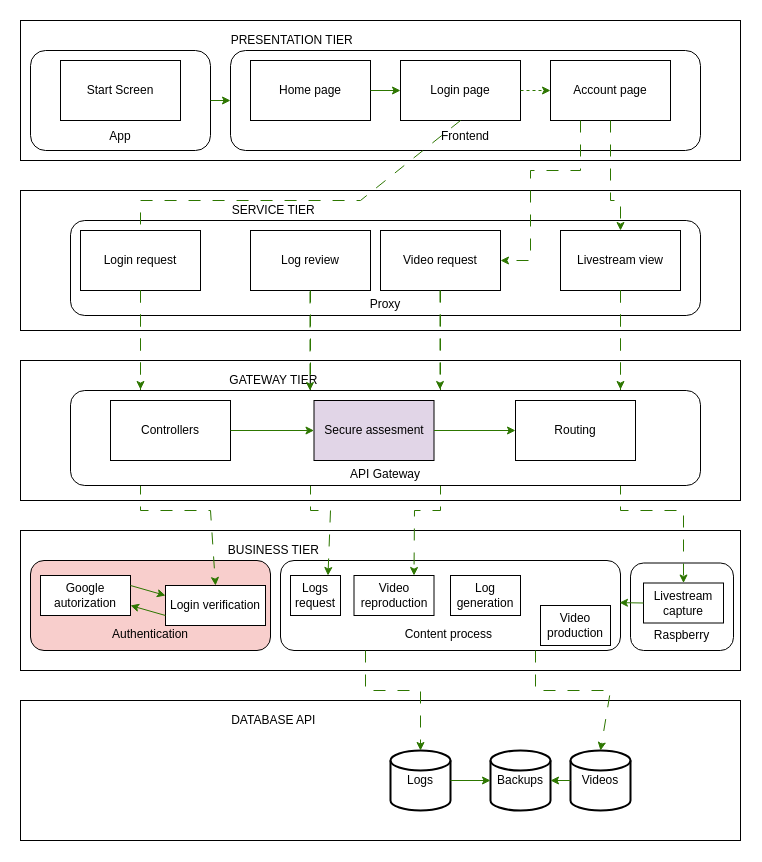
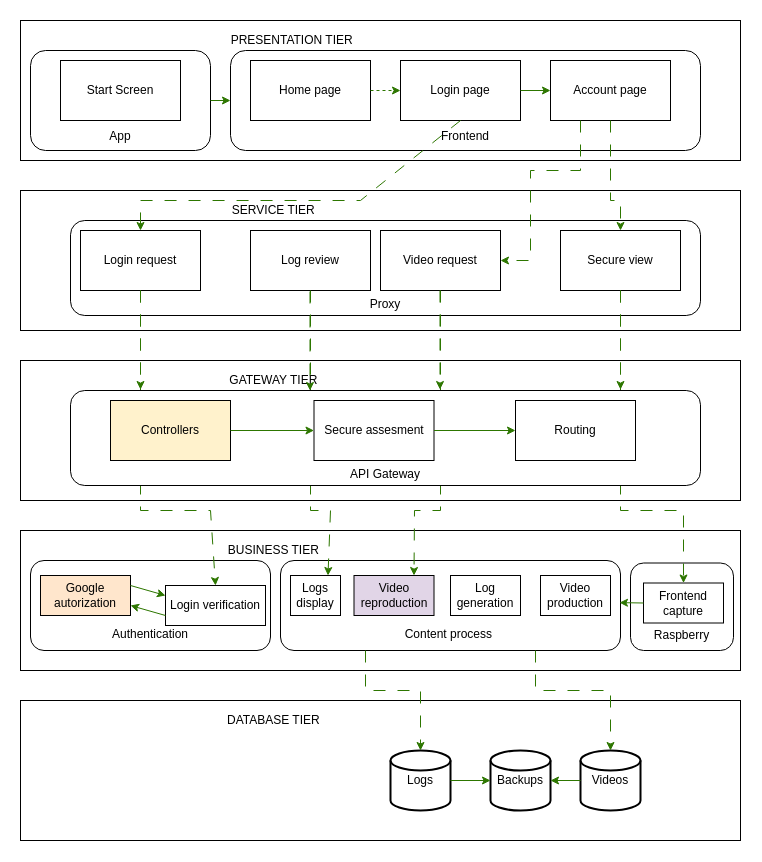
(383, 91) -> (383, 91)
(533, 91) -> (533, 91)
(141, 226) -> (141, 222)
(621, 261) -> (621, 261)
(171, 431) -> (171, 431)
(374, 431) -> (374, 431)
(86, 596) -> (86, 596)
(316, 596) -> (316, 596)
(394, 596) -> (394, 596)
(684, 604) -> (684, 604)
(151, 606) -> (151, 606)
(576, 626) -> (576, 596)
(381, 771) -> (381, 771)
(601, 781) -> (611, 781)
